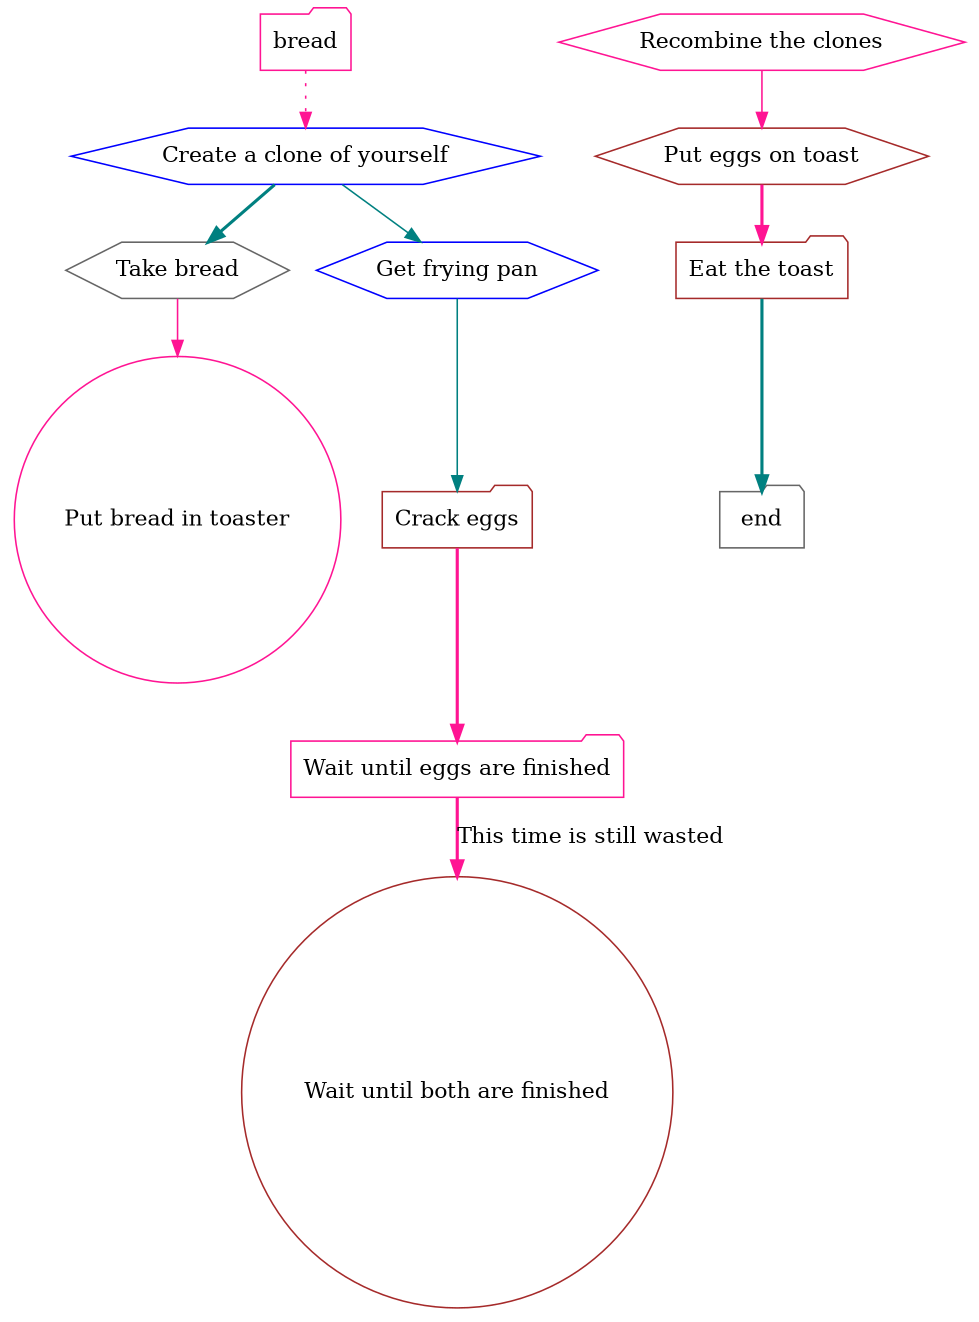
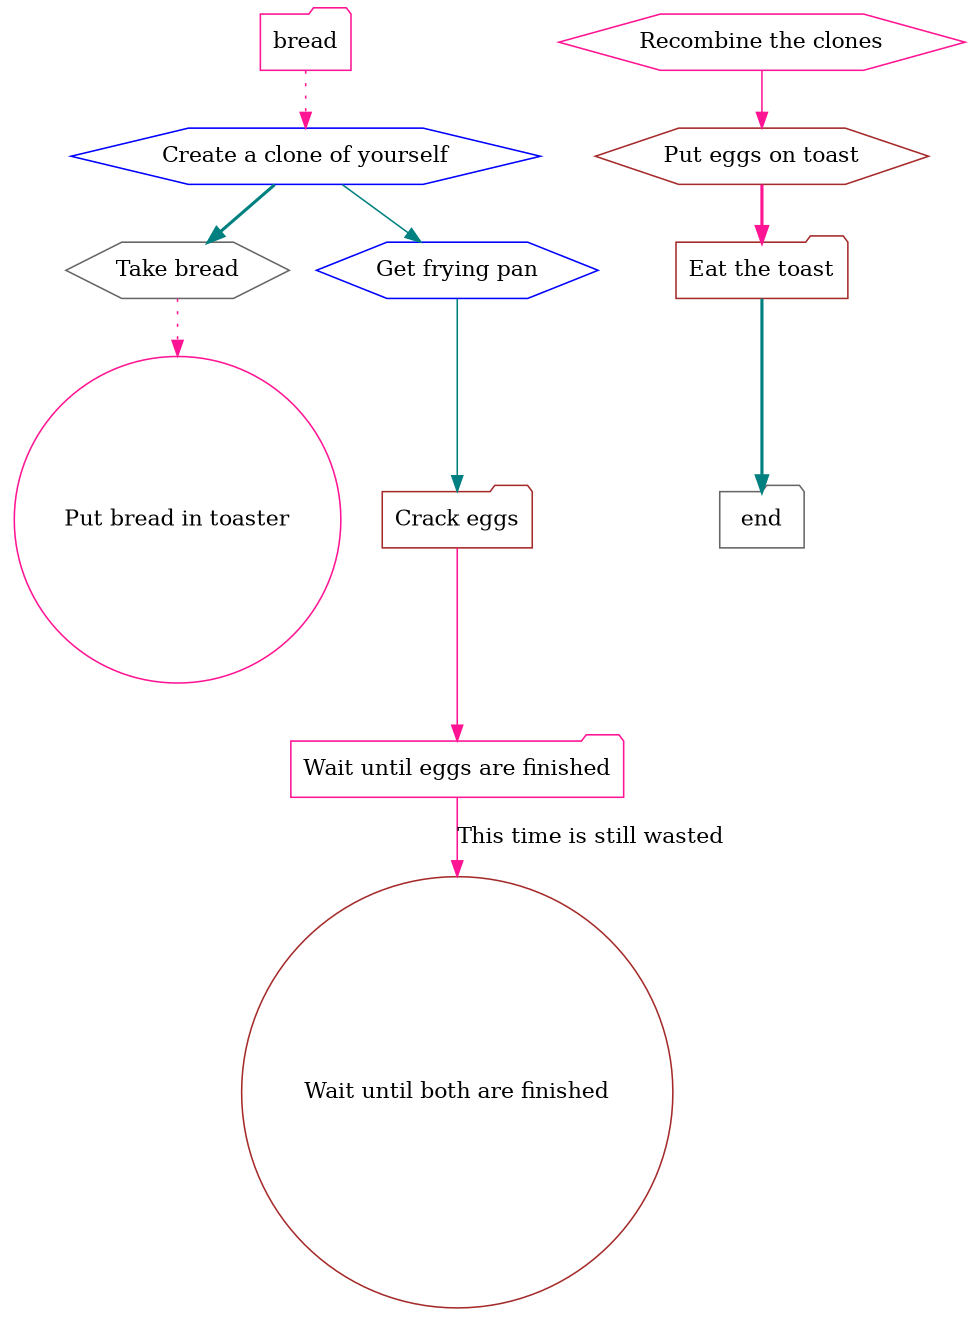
(178, 320) -> (178, 320)
(457, 637) -> (457, 637)
(457, 829) -> (457, 829)
